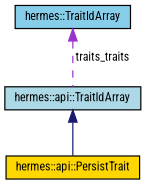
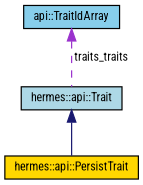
(73, 17) -> (72, 17)
(73, 98) -> (72, 98)
